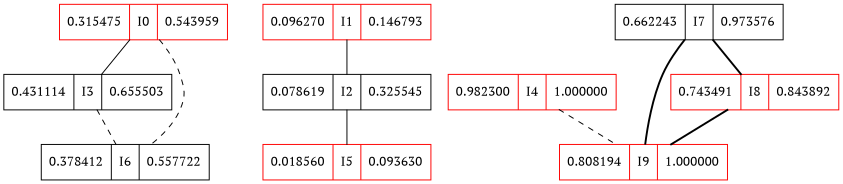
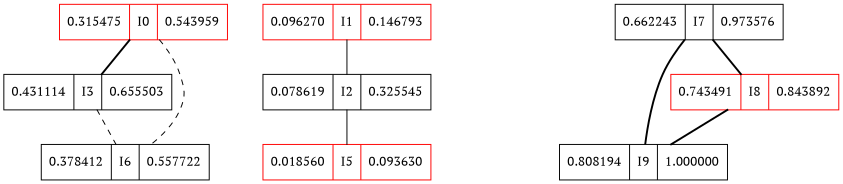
(116, 57) -> (116, 57)
(532, 92) -> none
(643, 162) -> (643, 162)
